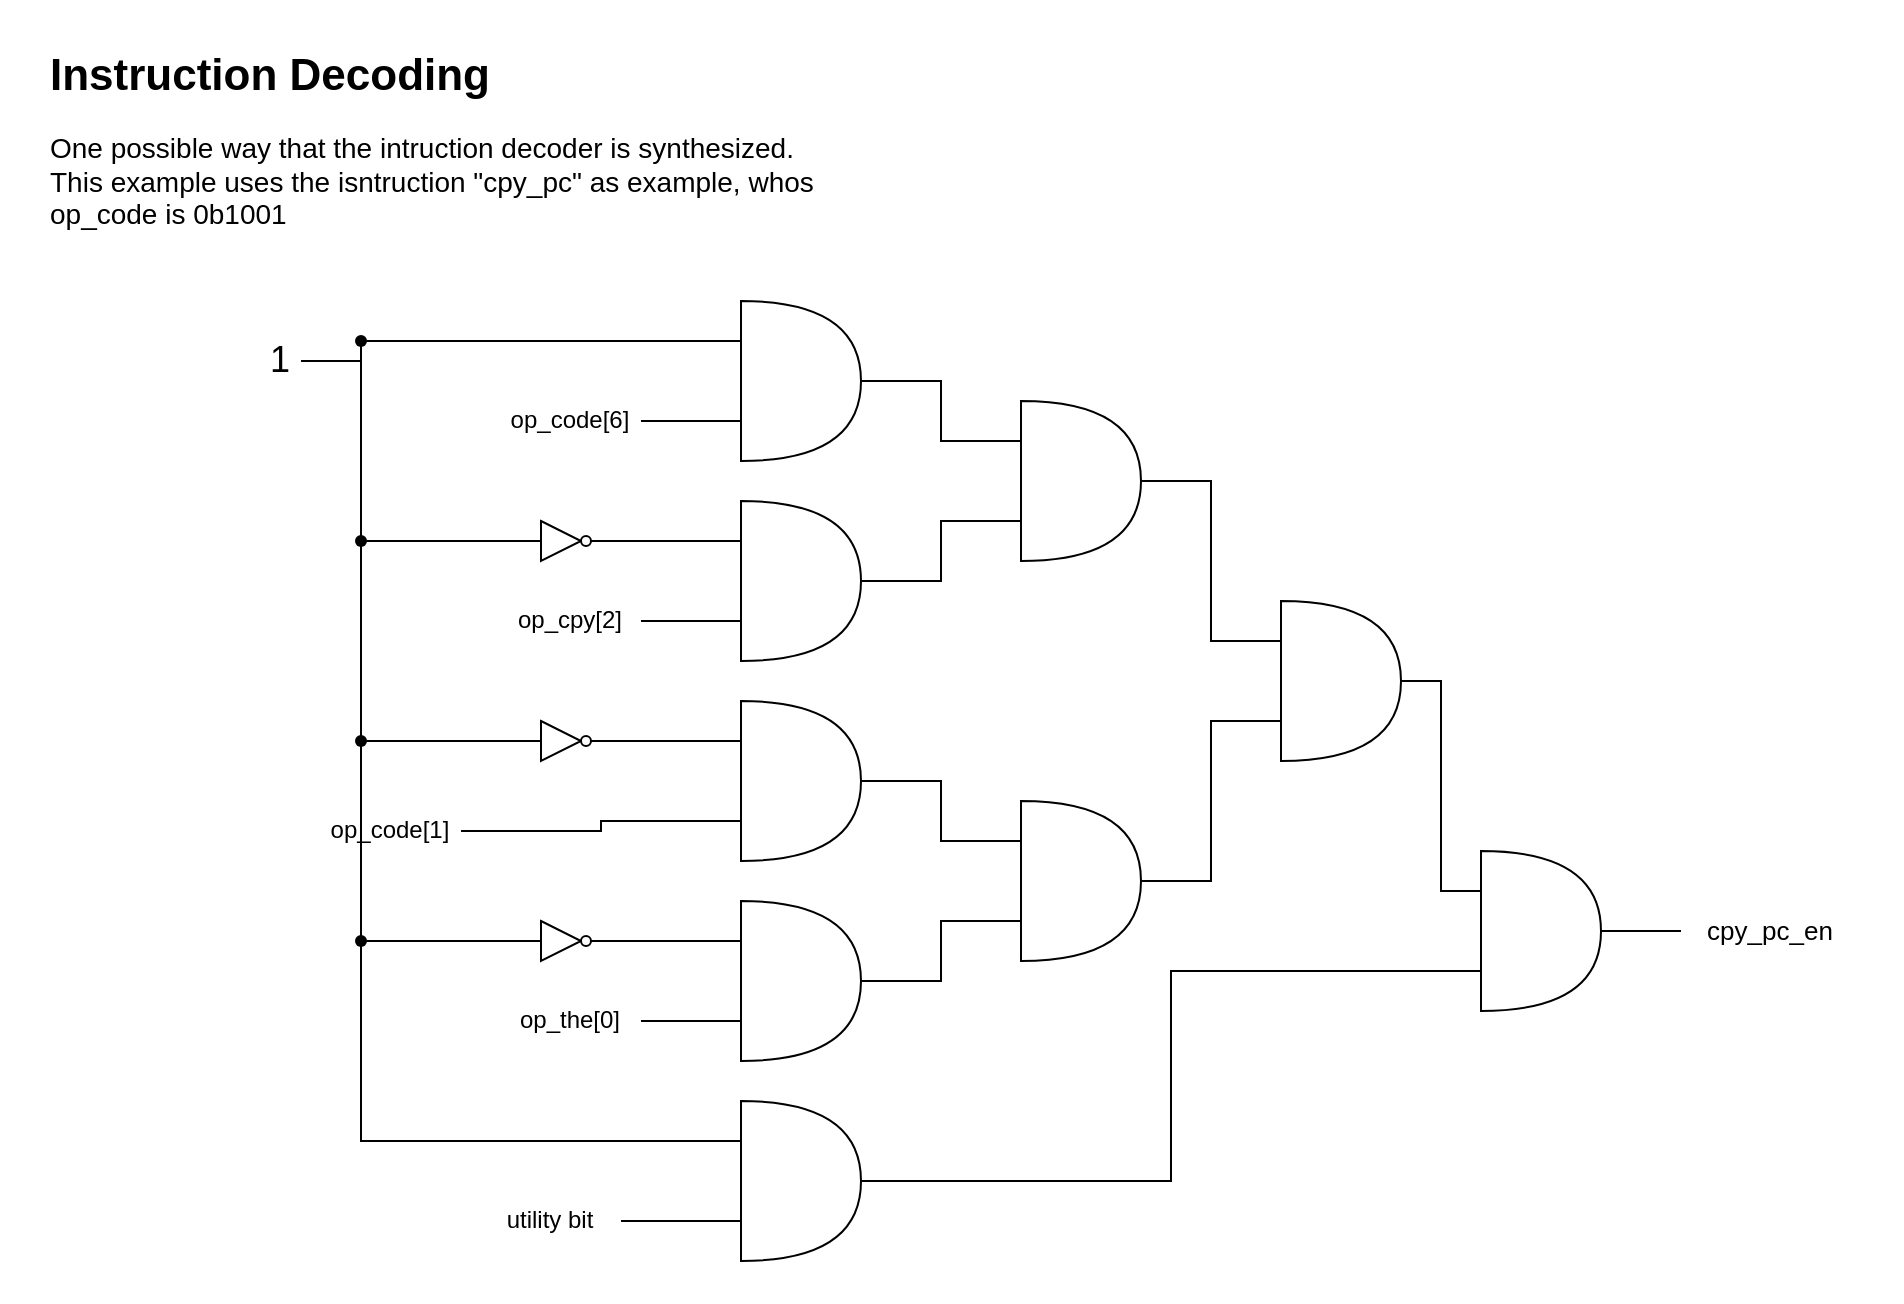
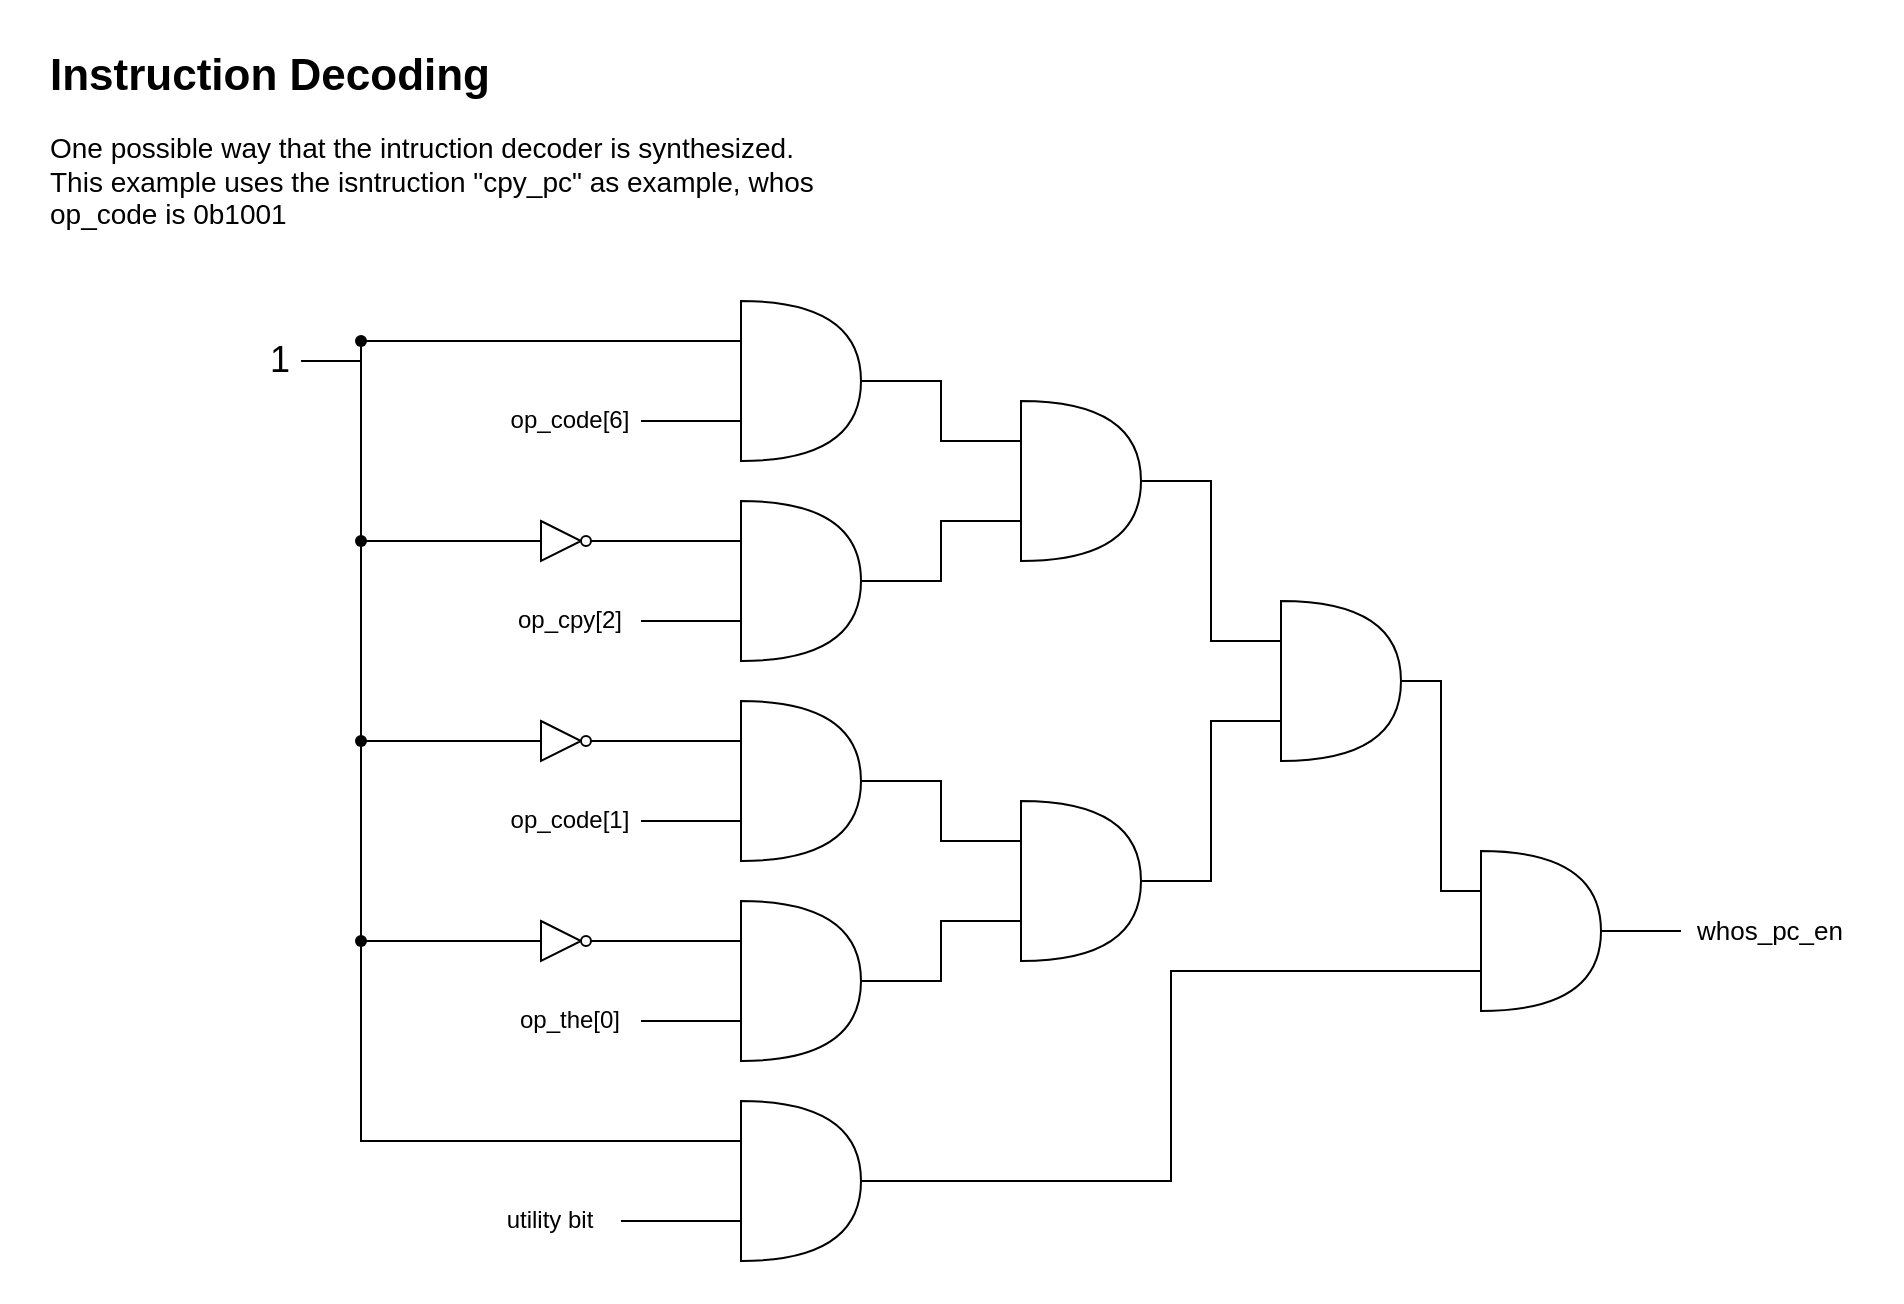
(391, 831) -> (571, 821)
(1771, 931) -> (1771, 931)
